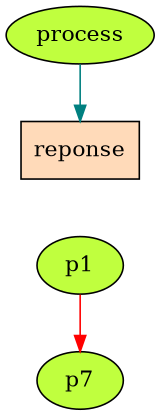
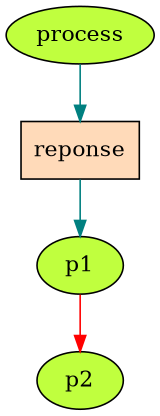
none -> (80, 200)
(80, 380) -> (80, 380)
